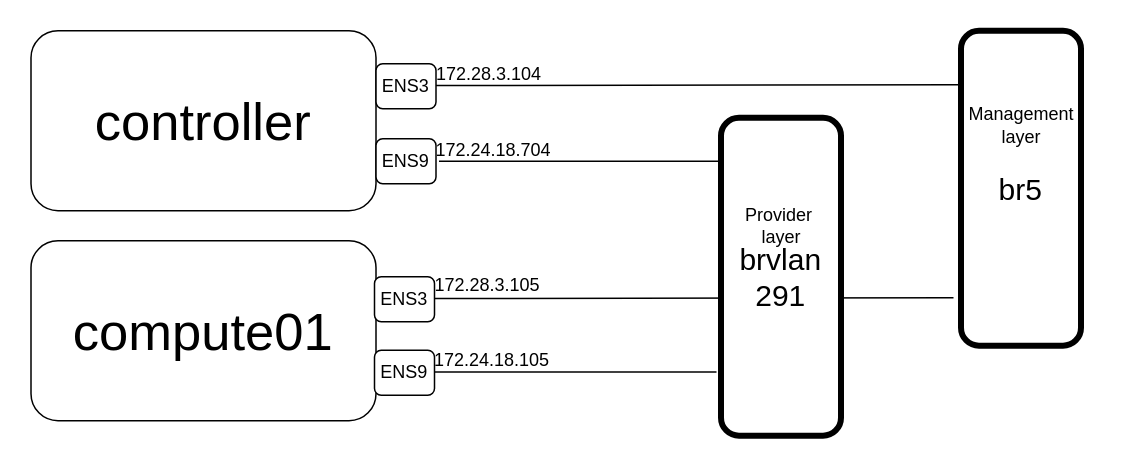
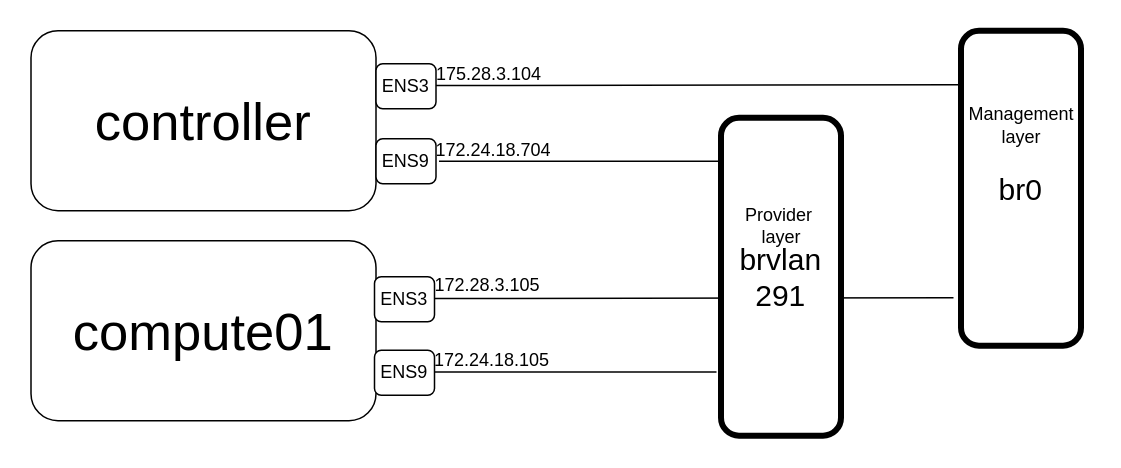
(489, 74) -> (489, 74)
(1021, 188) -> (1021, 188)
